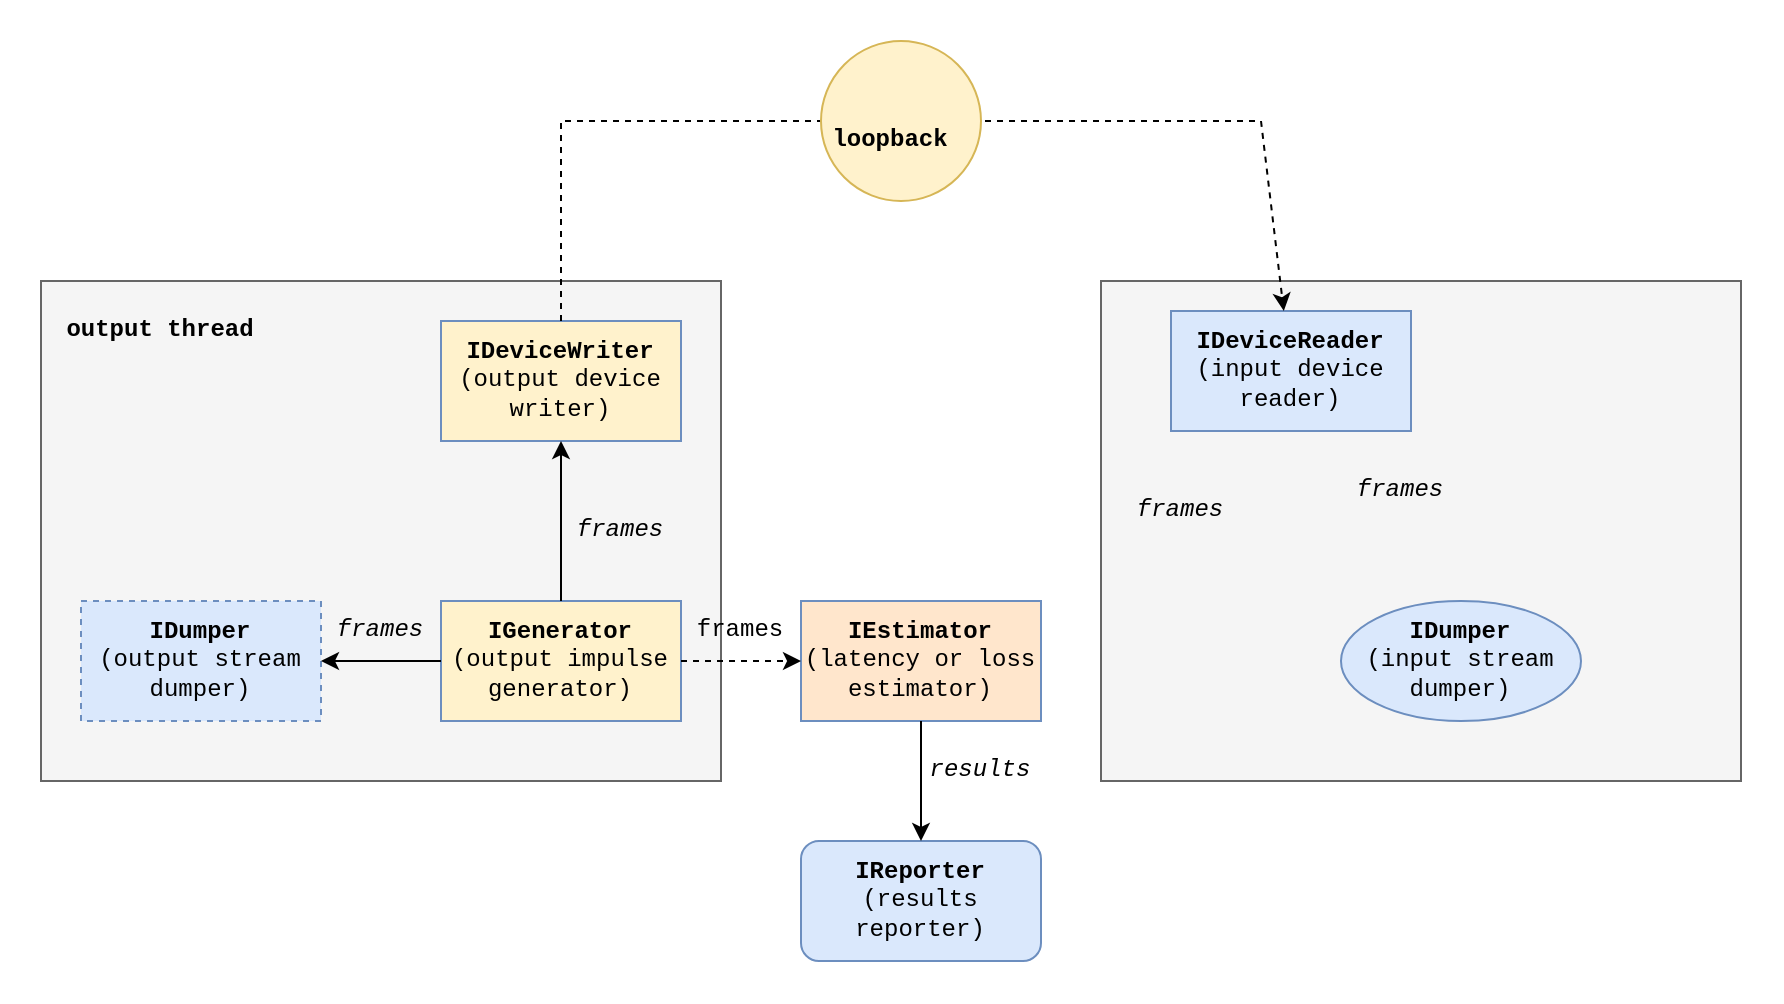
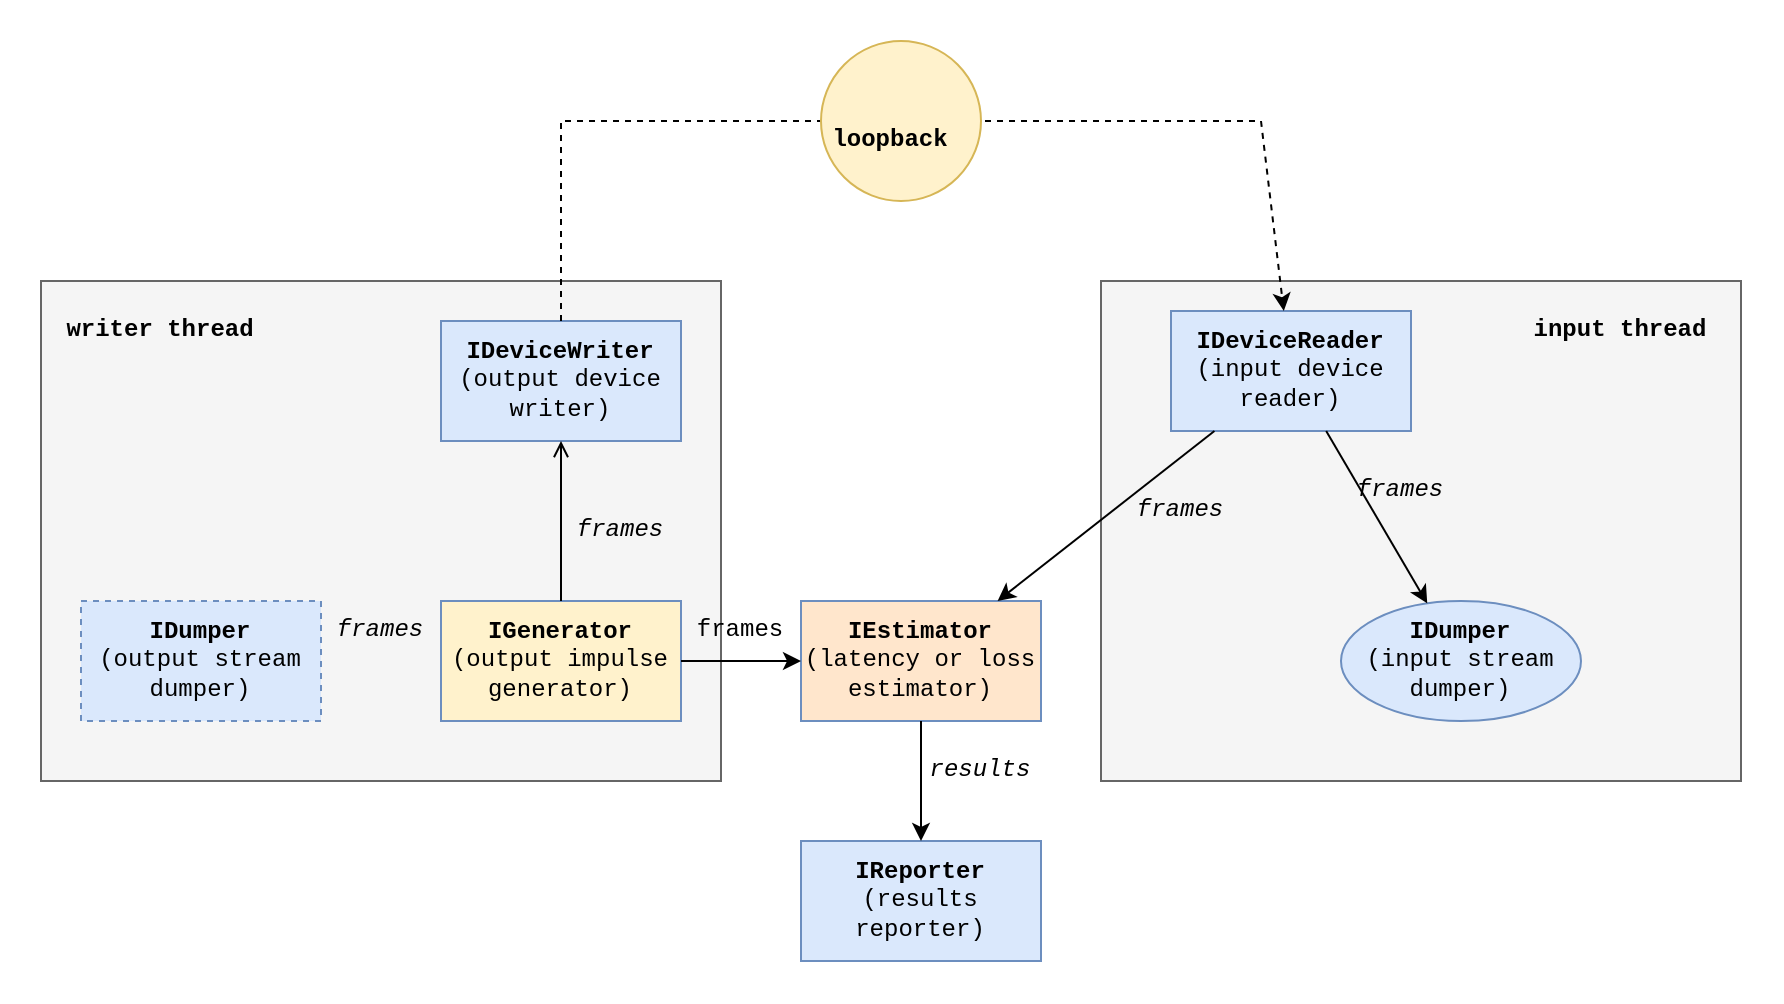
(161, 331) -> (161, 331)
none -> (1621, 331)
(561, 381) -> (561, 381)
(561, 456) -> (561, 453)
none -> (1373, 511)
none -> (1111, 512)
(388, 661) -> none
(736, 661) -> (736, 661)
(921, 901) -> (921, 901)
